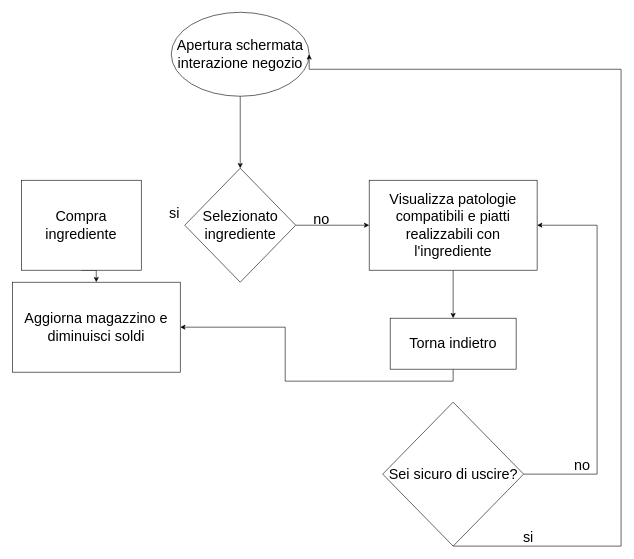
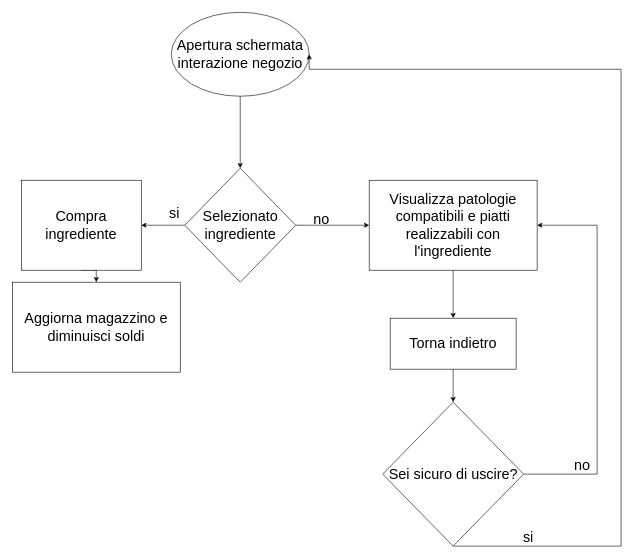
none -> (146, 225)
(285, 381) -> (453, 396)
